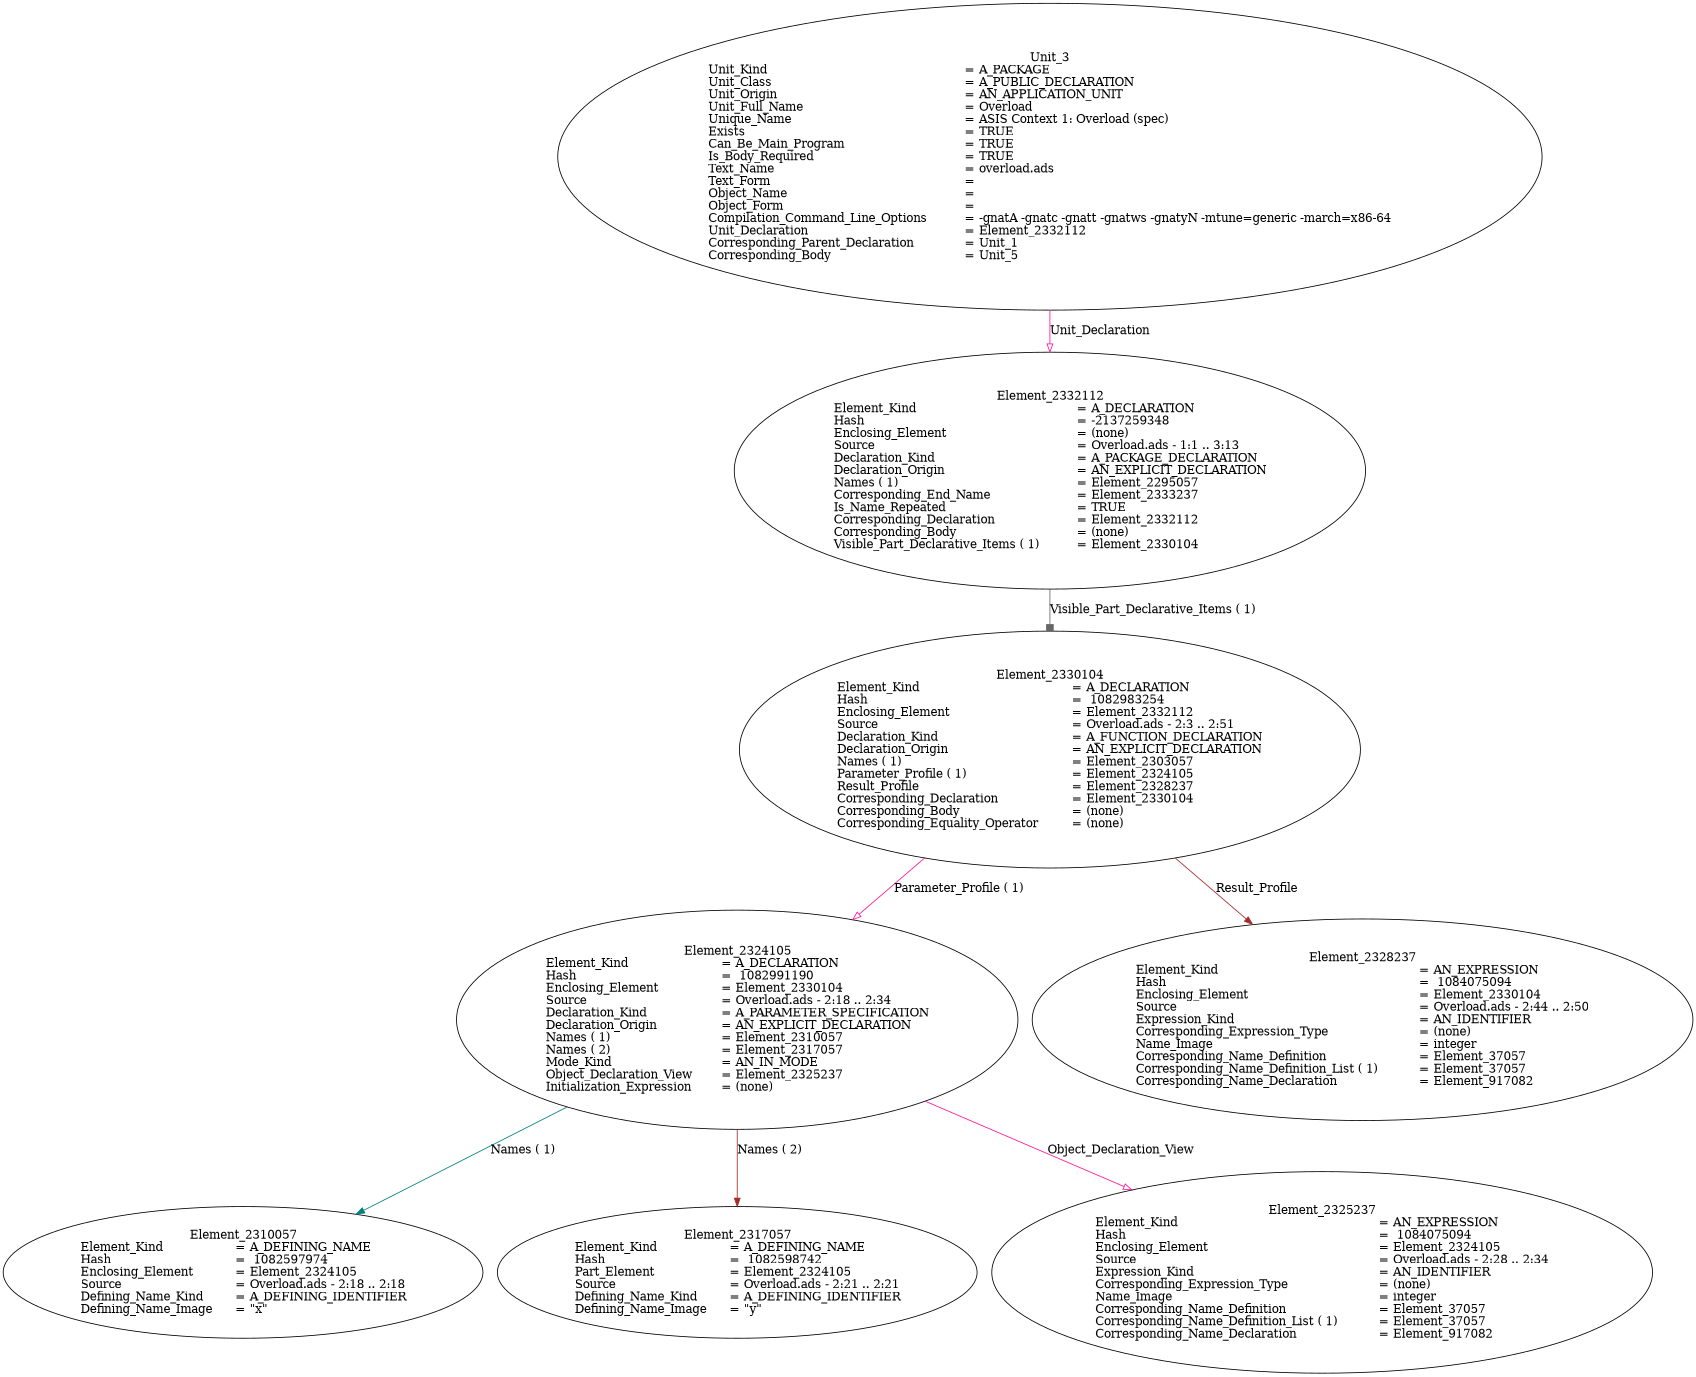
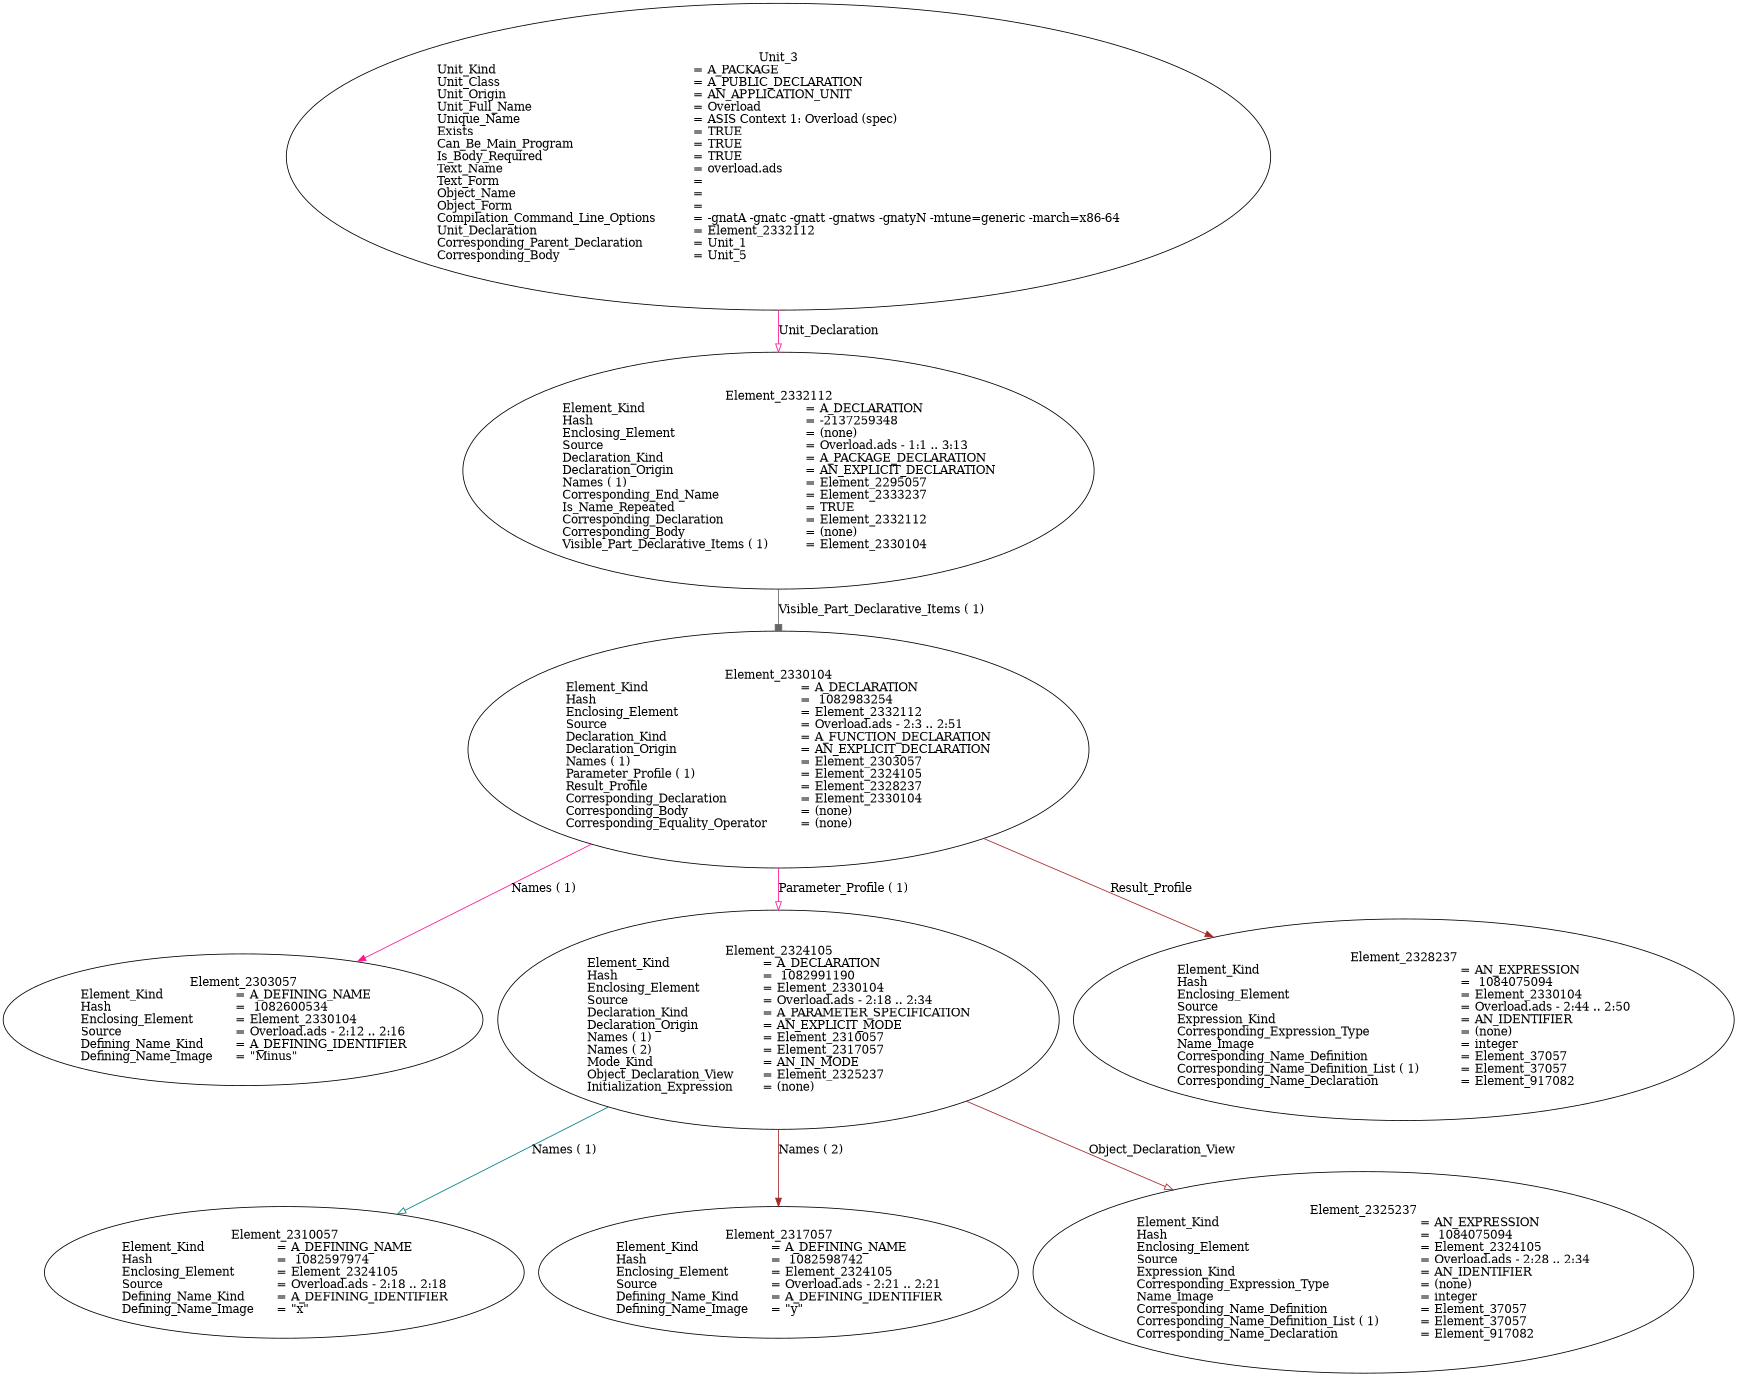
none -> (243, 1020)
(823, 1025) -> (840, 1025)
(1025, 1144) -> (1066, 1144)
(465, 1159) -> (506, 1159)
(624, 1272) -> (682, 1272)
